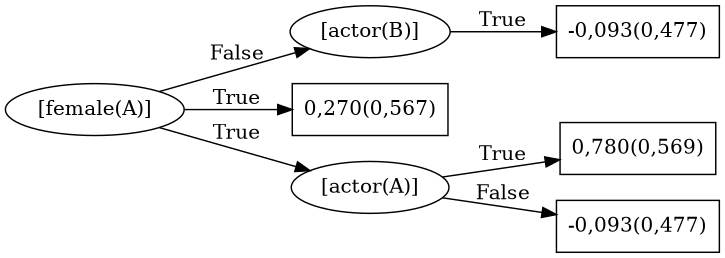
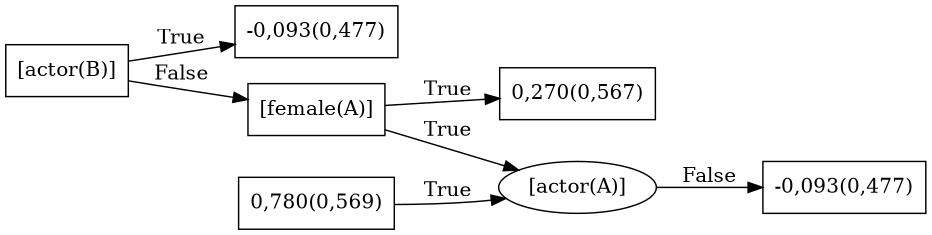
(370, 32) -> (67, 71)
(228, 72) -> (181, 89)
(95, 110) -> (316, 110)
(494, 169) -> (443, 204)
